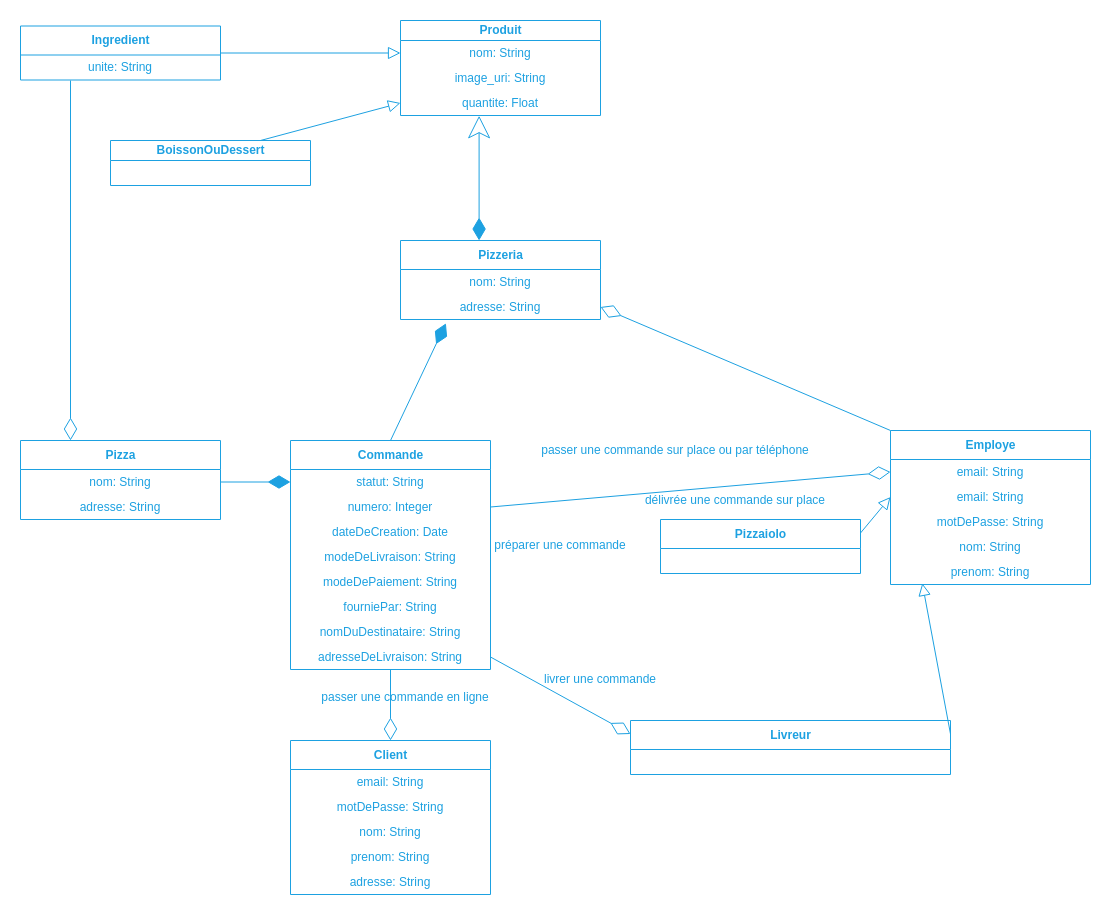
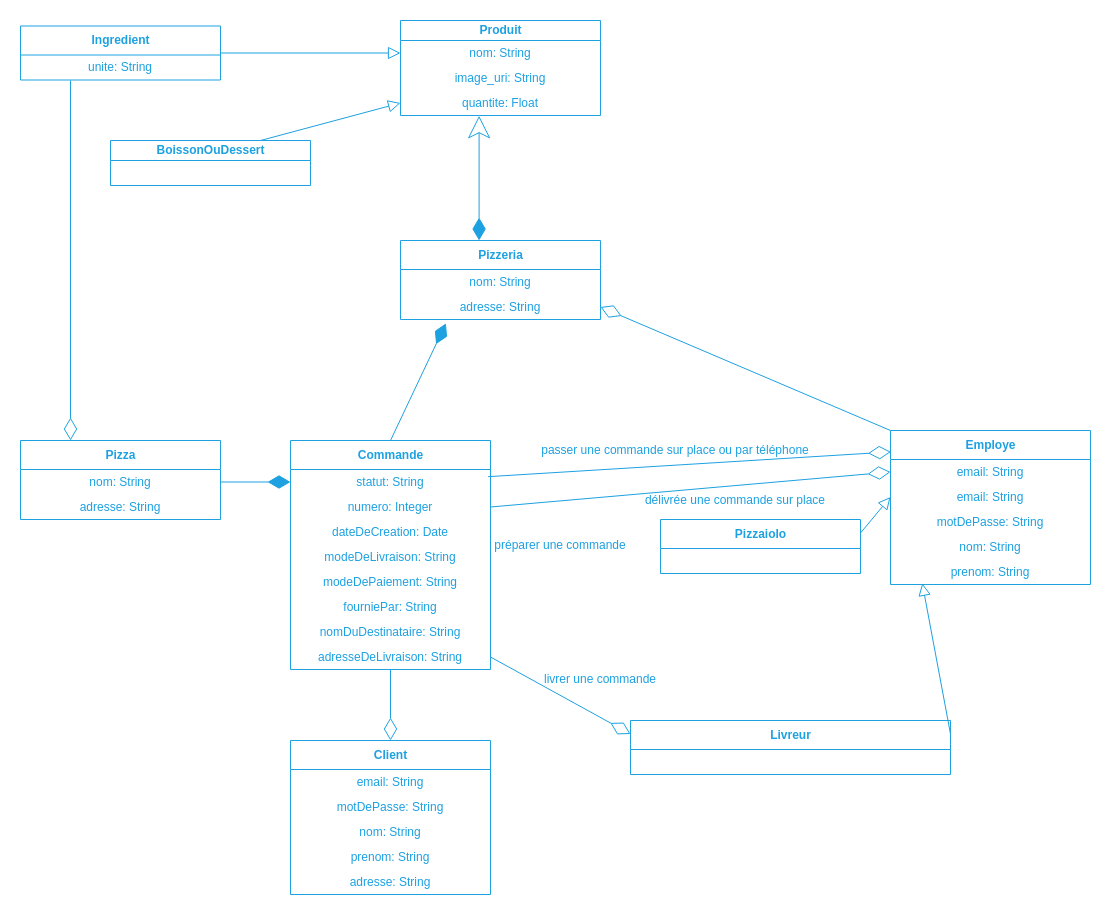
none -> (679, 465)
(406, 698) -> none
